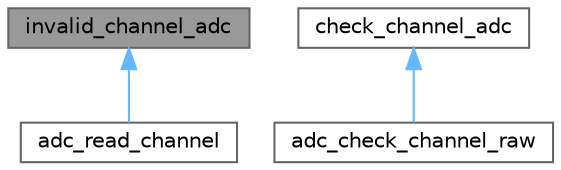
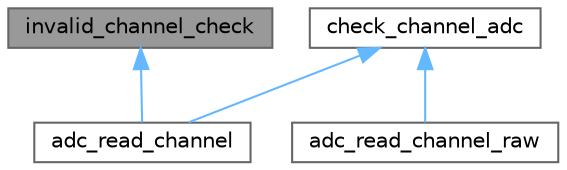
(129, 28) -> (140, 28)
none -> (274, 89)
(414, 142) -> (425, 142)
